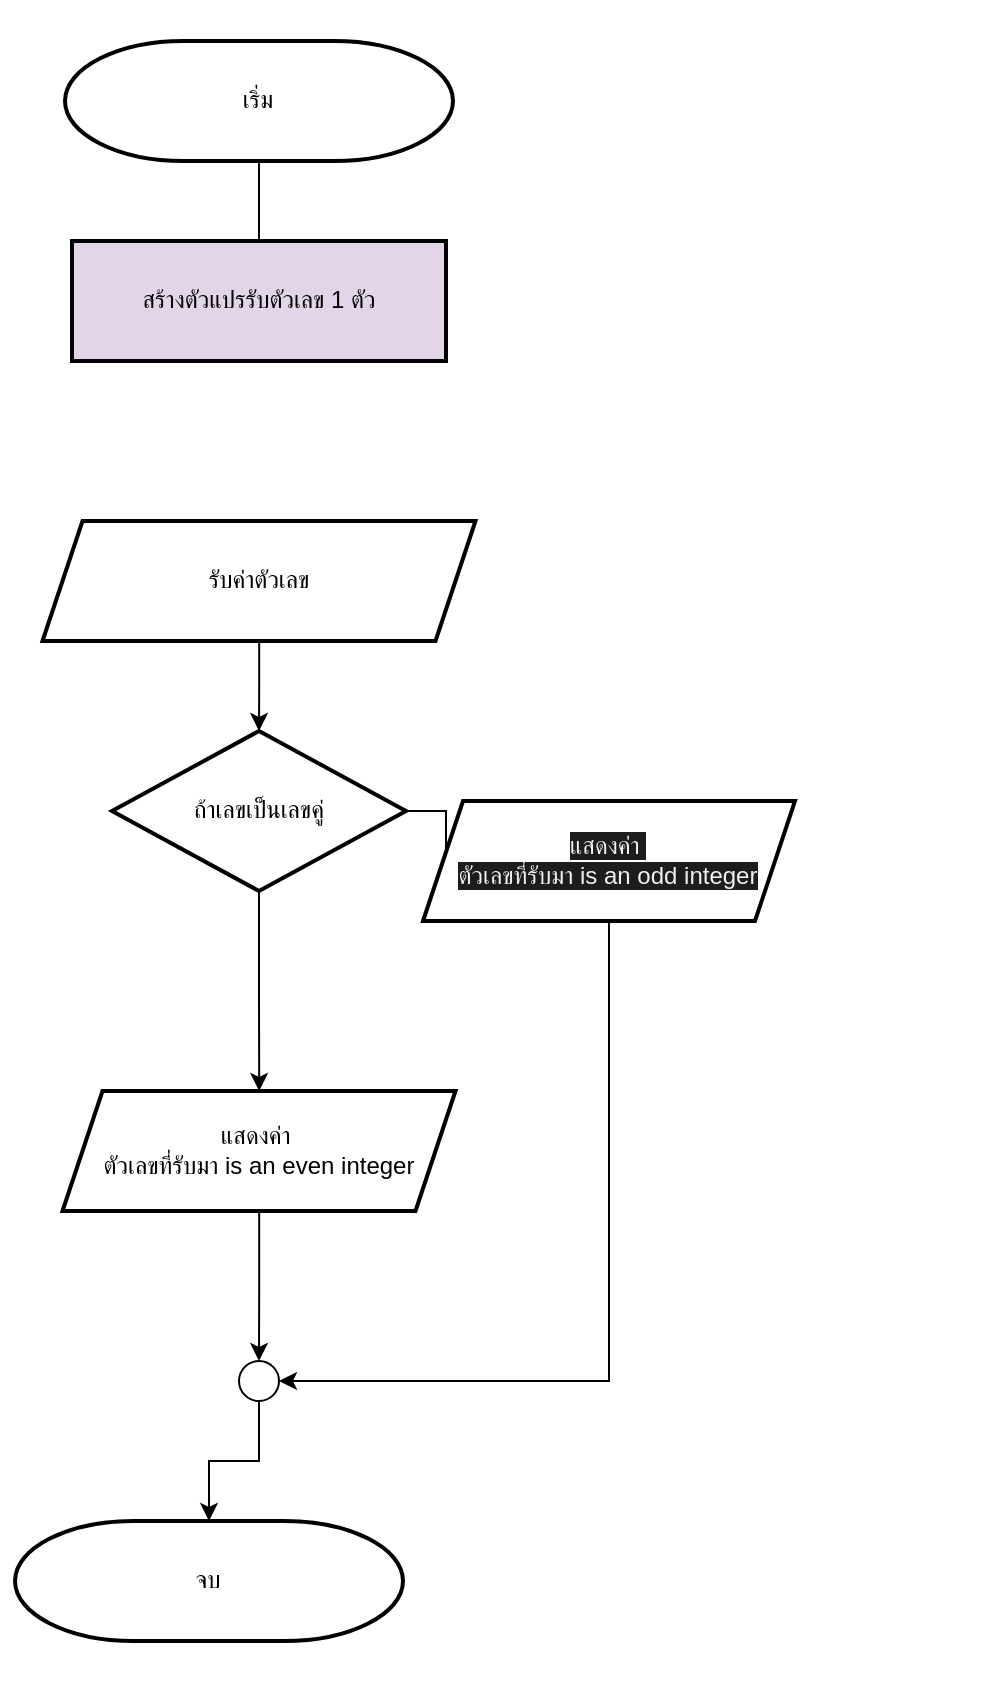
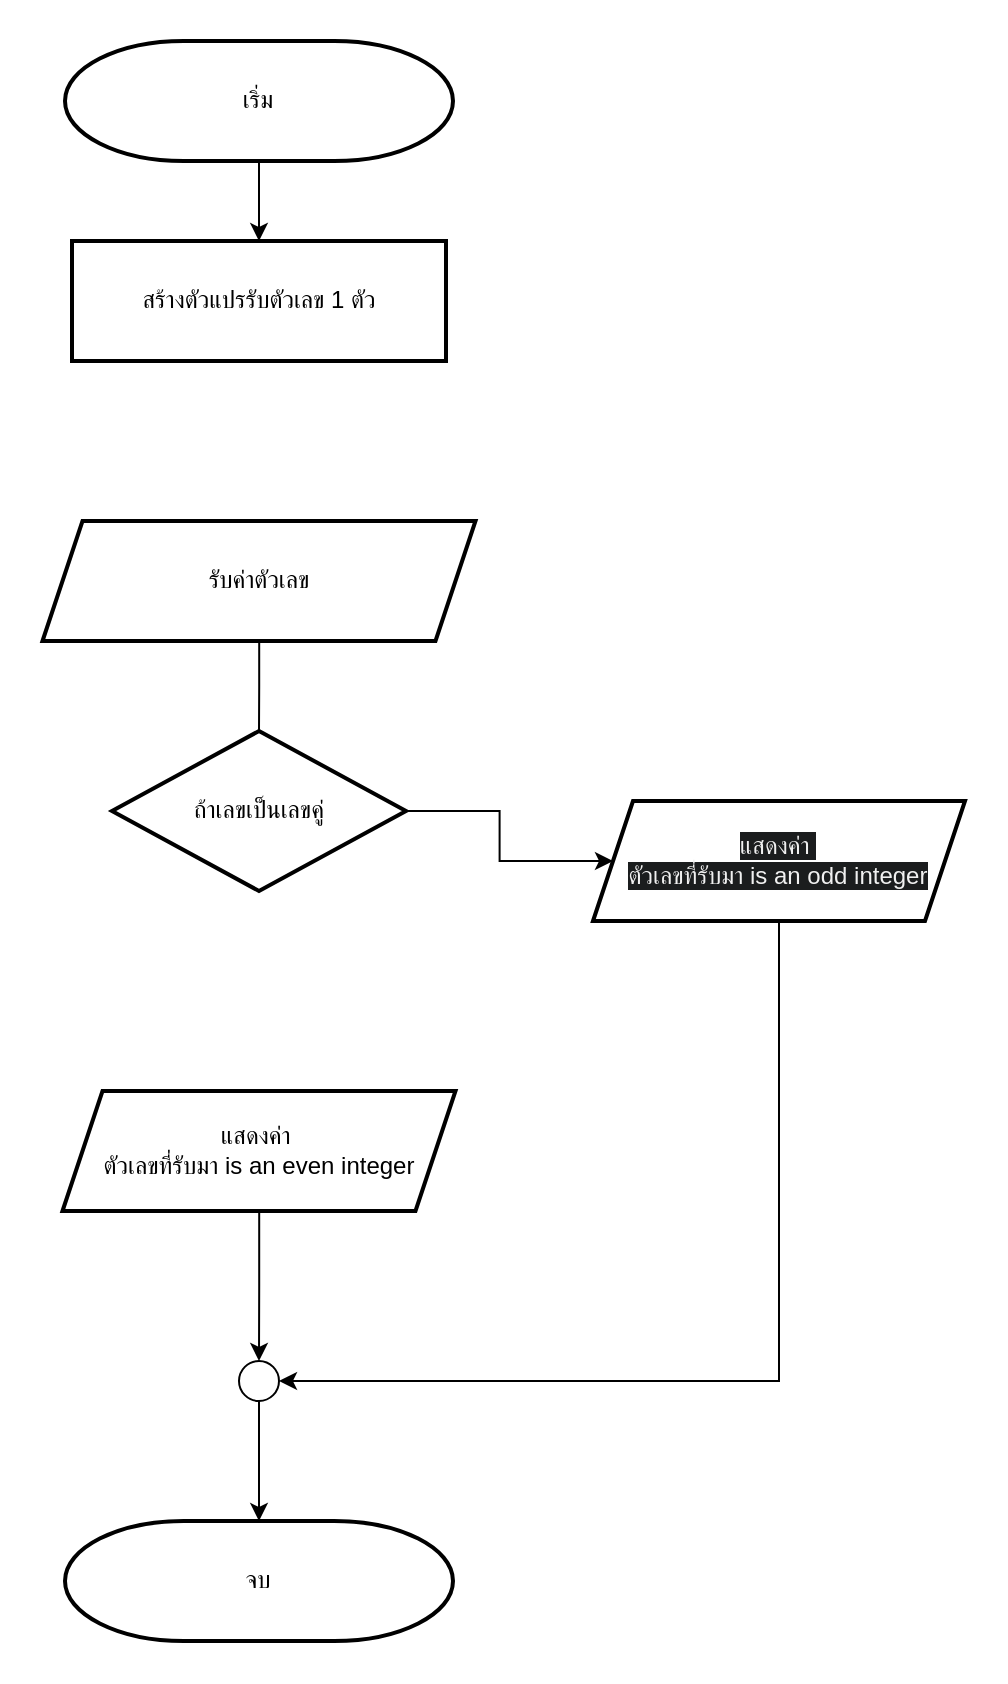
(259, 231) -> (259, 226)
(259, 301) -> (259, 301)
(259, 716) -> (259, 721)
(609, 861) -> (779, 861)
(259, 984) -> none
(209, 1581) -> (259, 1581)
